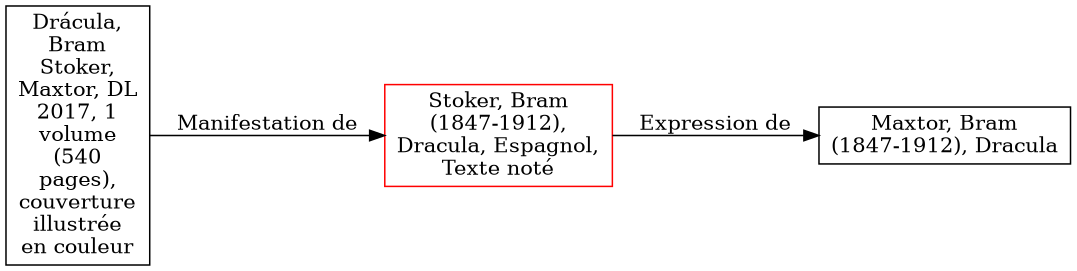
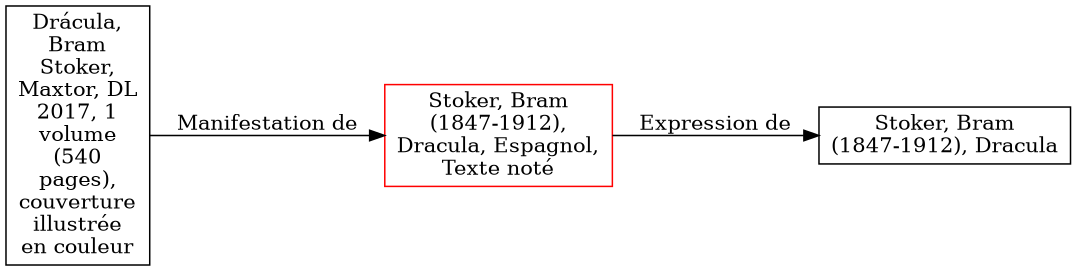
(945, 135) -> (945, 135)
